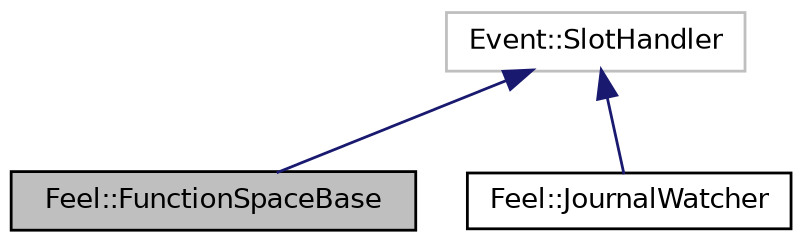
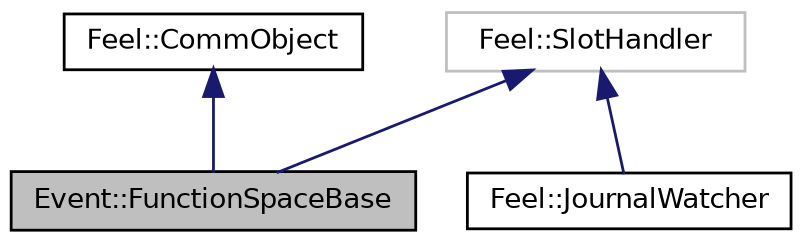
none -> (213, 42)
(596, 42) -> (596, 42)
(213, 201) -> (213, 201)
